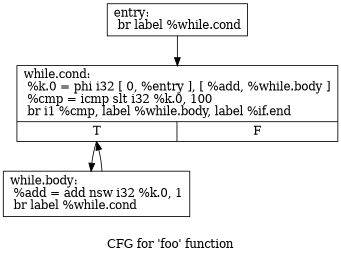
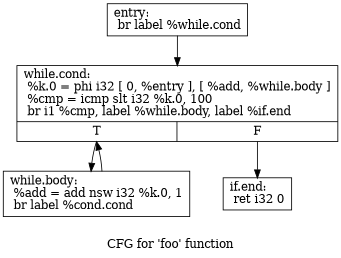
none -> (257, 194)
(73, 206) -> (72, 206)
